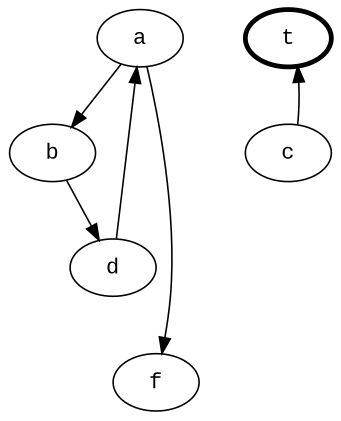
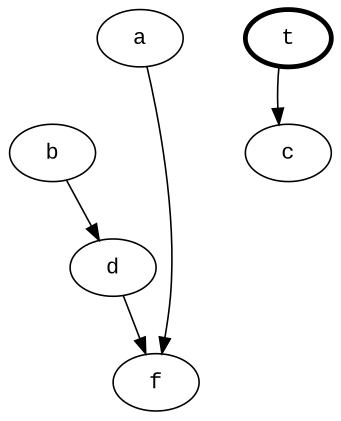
(101, 89) -> none
(299, 103) -> (278, 87)
(126, 161) -> (132, 317)
